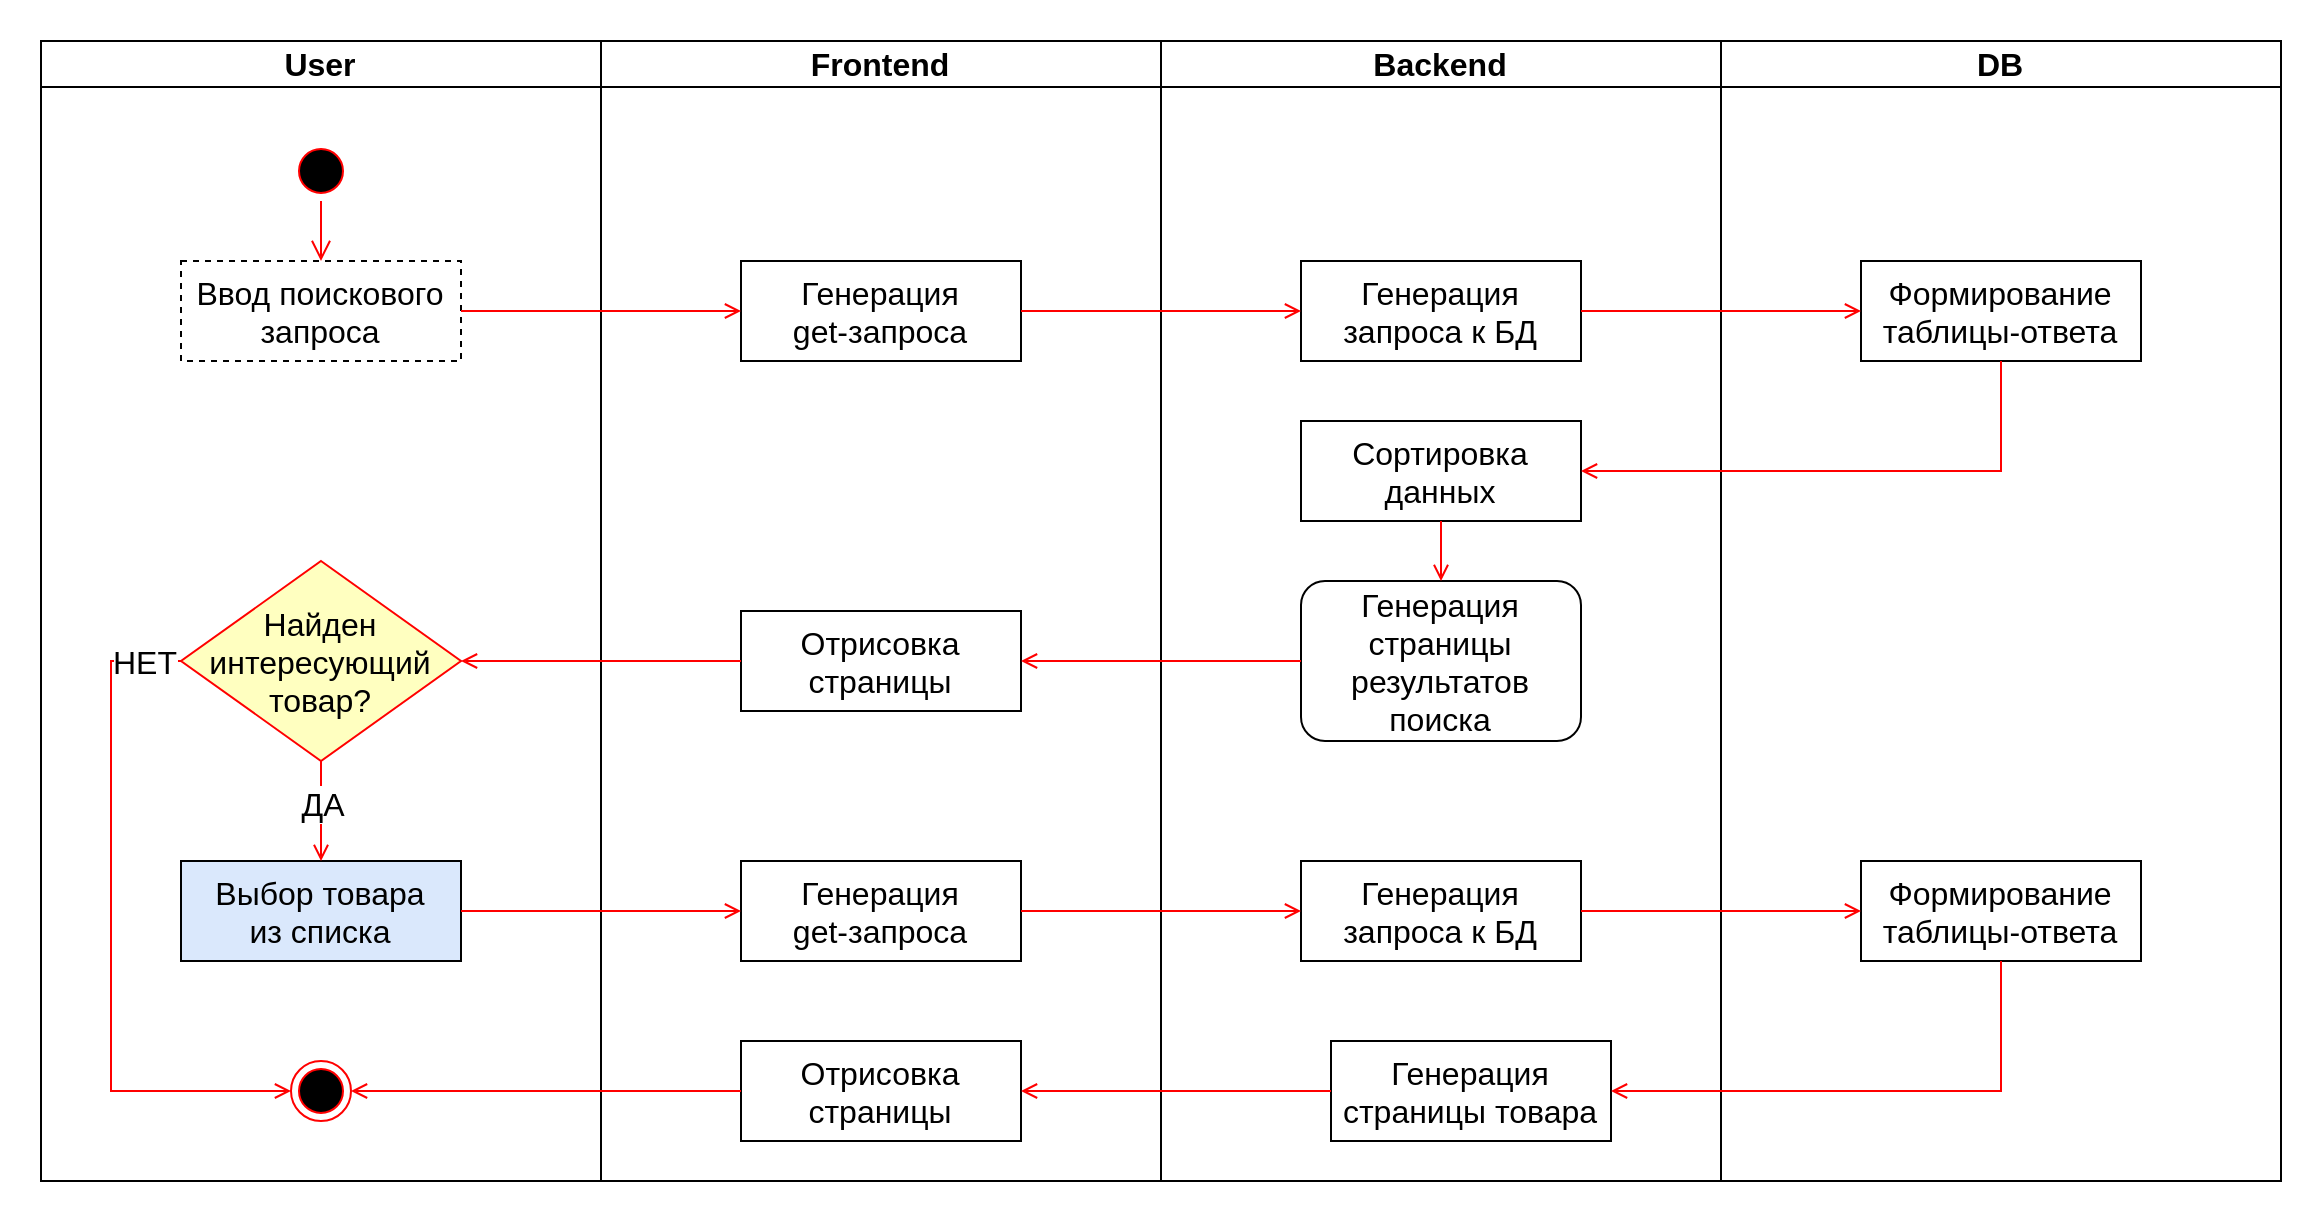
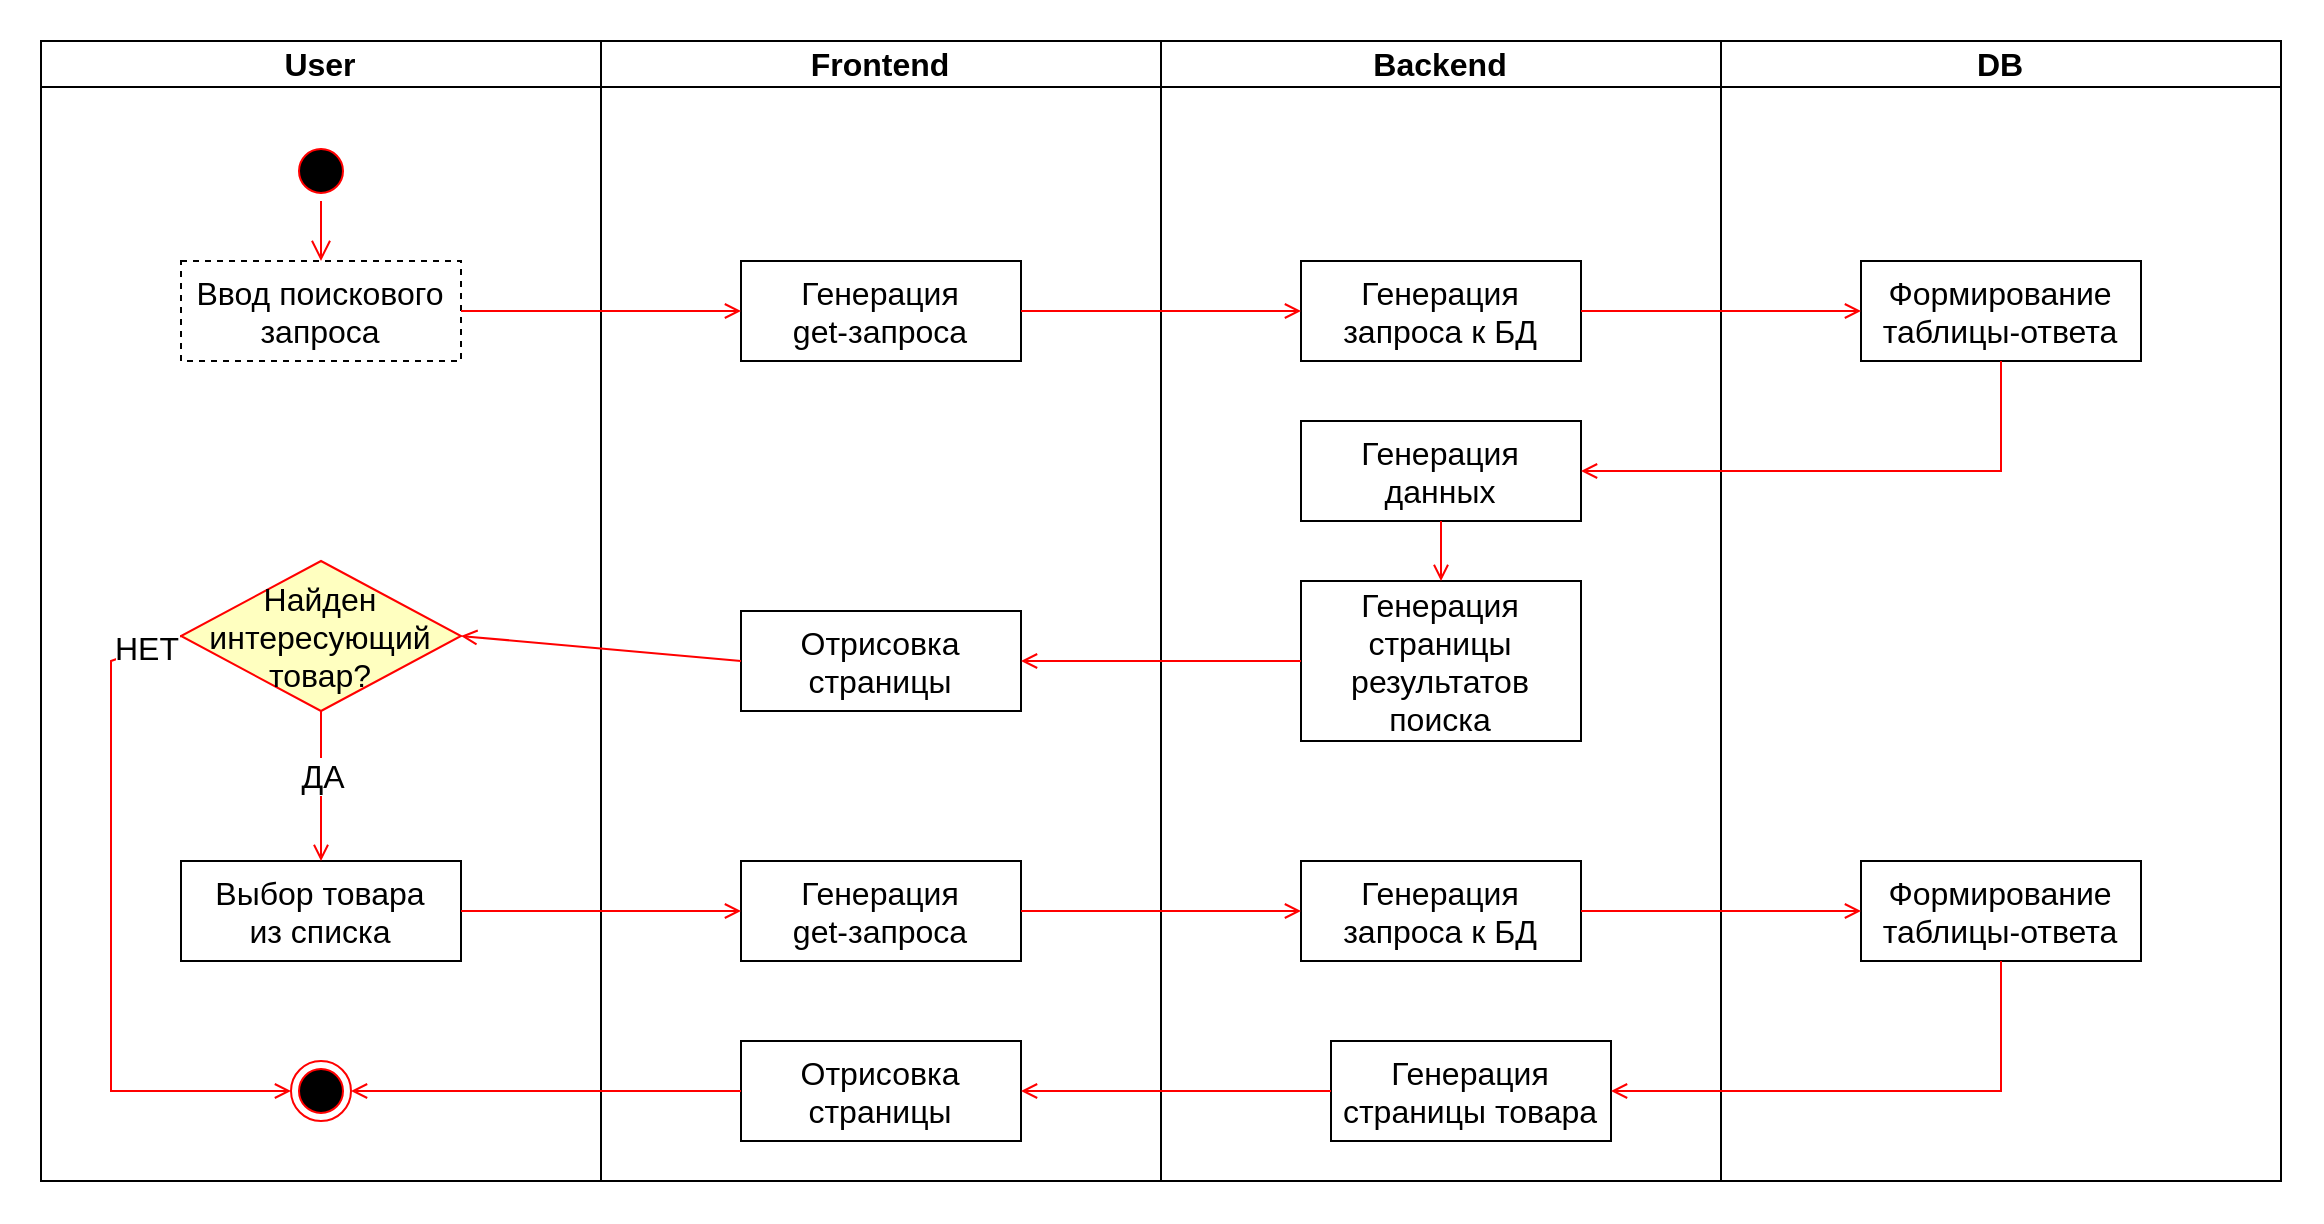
(1440, 454) -> (1440, 454)
(321, 661) -> (321, 636)
(1441, 661) -> (1441, 661)
(321, 911) -> (321, 911)
